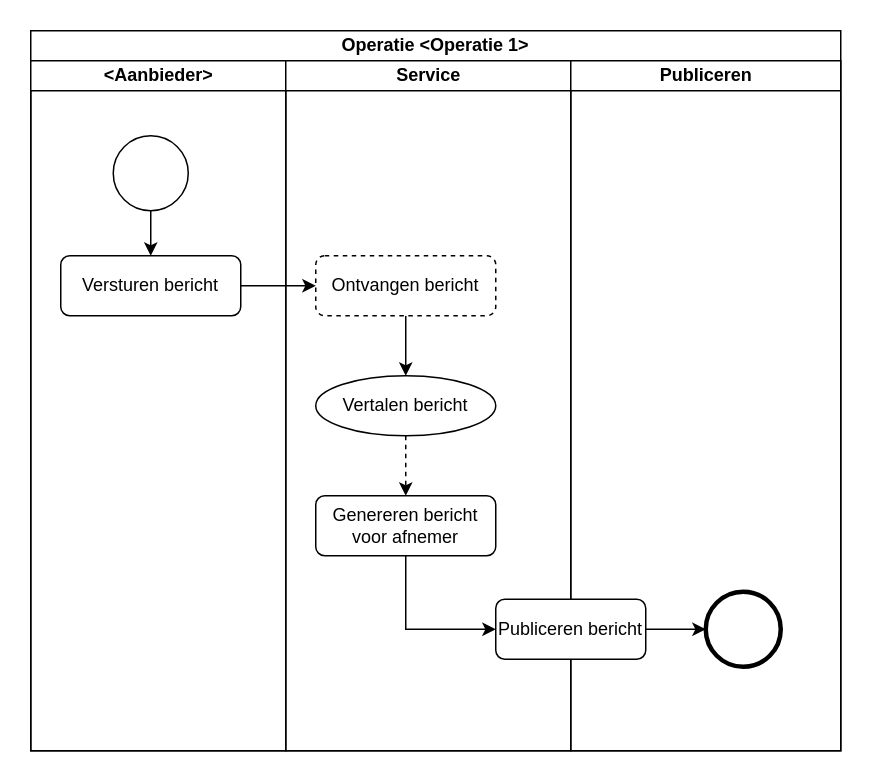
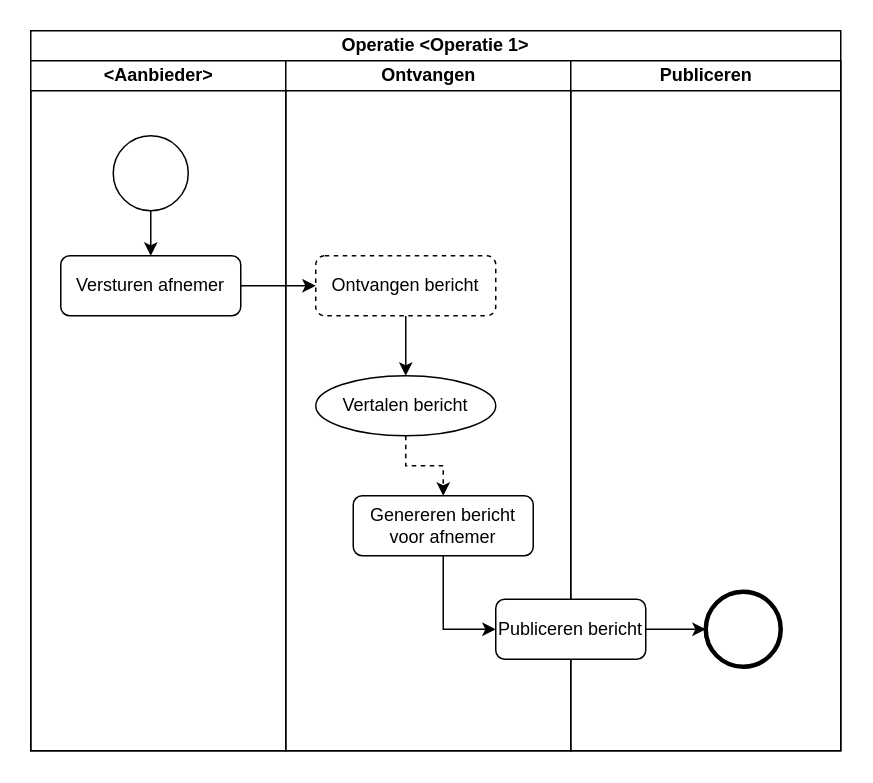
(429, 76) -> (429, 76)
(151, 286) -> (151, 286)
(406, 526) -> (443, 526)
